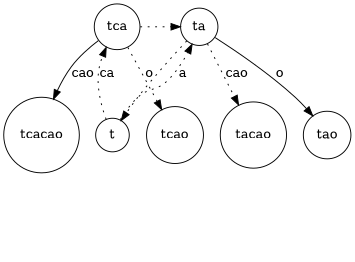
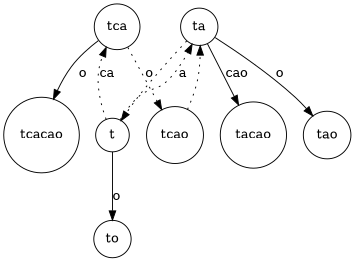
(156, 27) -> (197, 83)
(221, 70) -> (221, 70)
(83, 74) -> (83, 74)
none -> (112, 239)
